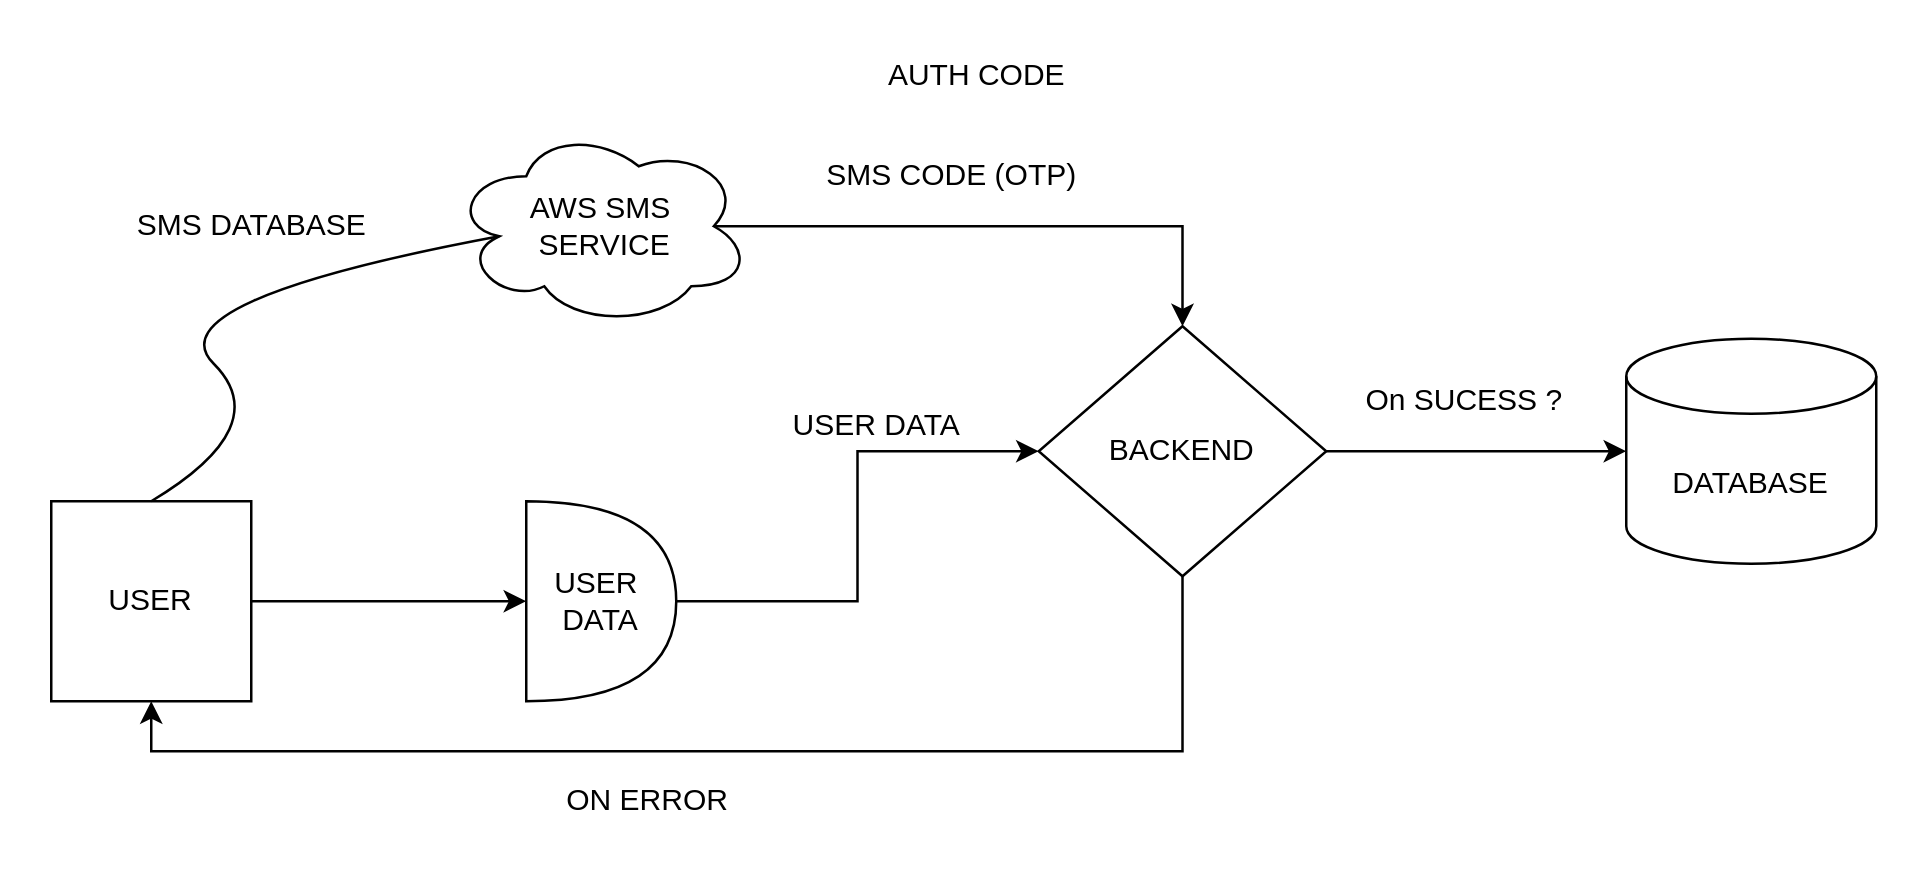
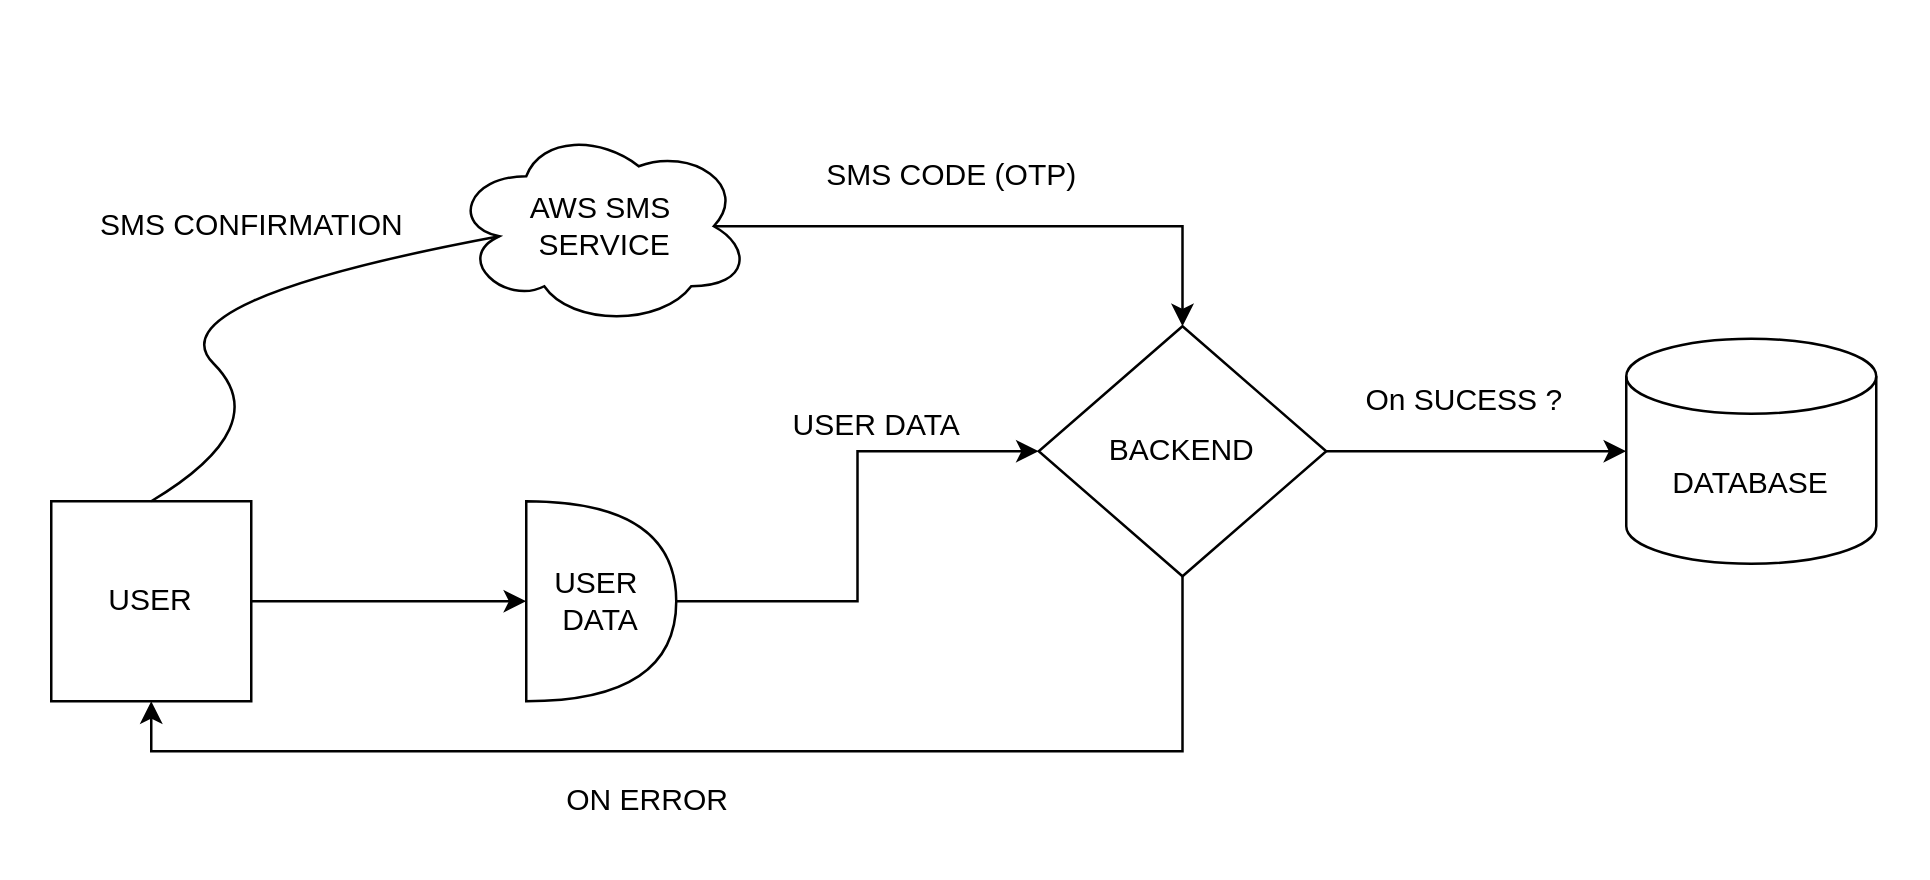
(976, 76) -> none
(253, 226) -> (253, 226)
